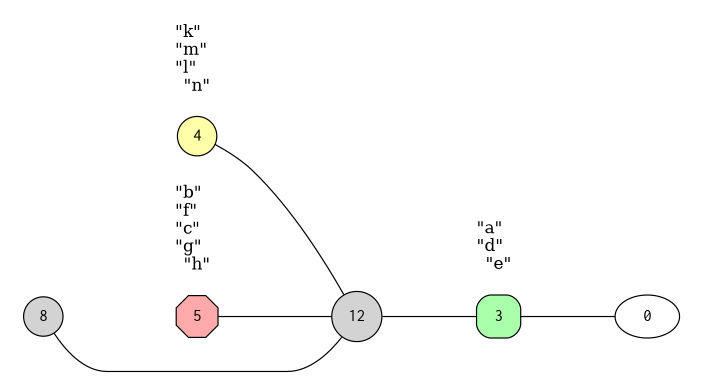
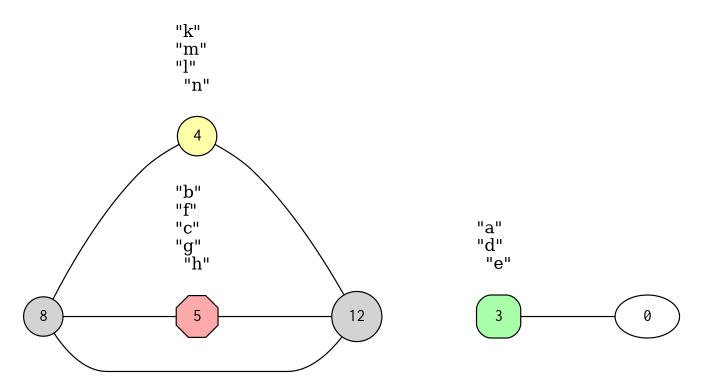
none -> (106, 213)
none -> (119, 317)
(429, 317) -> none
